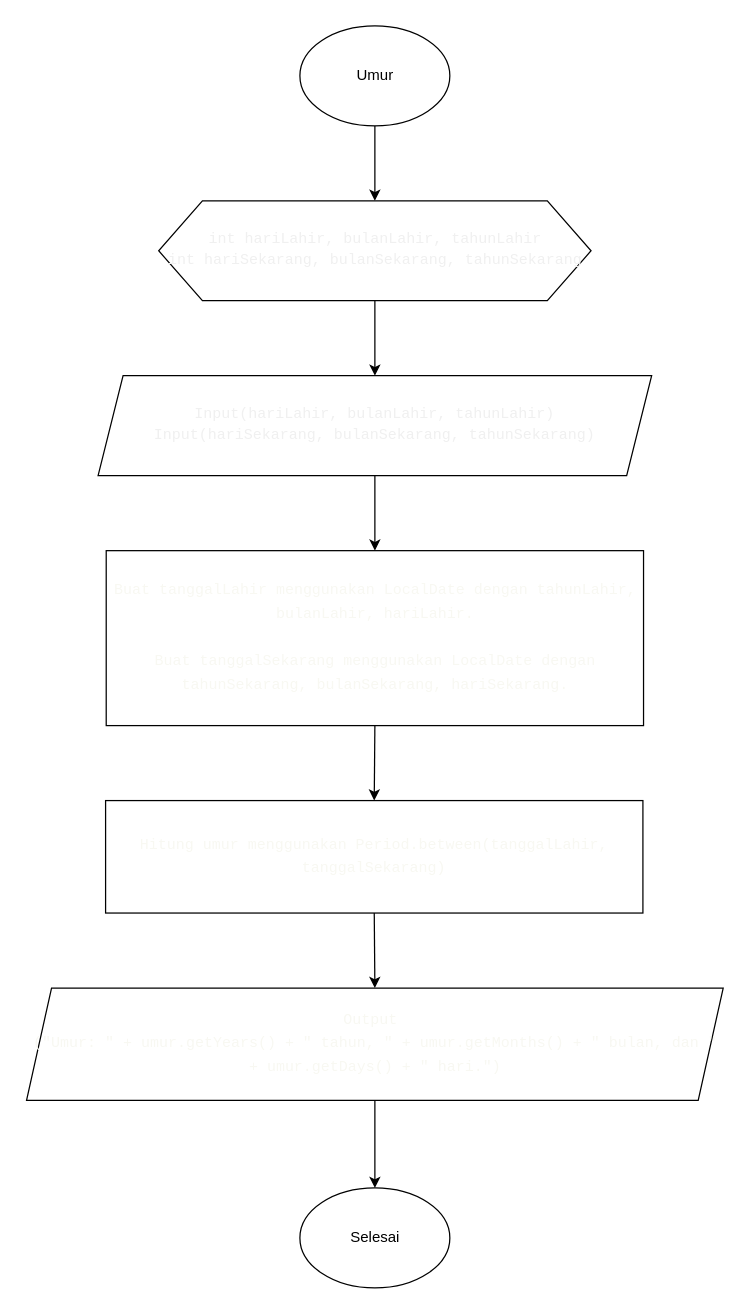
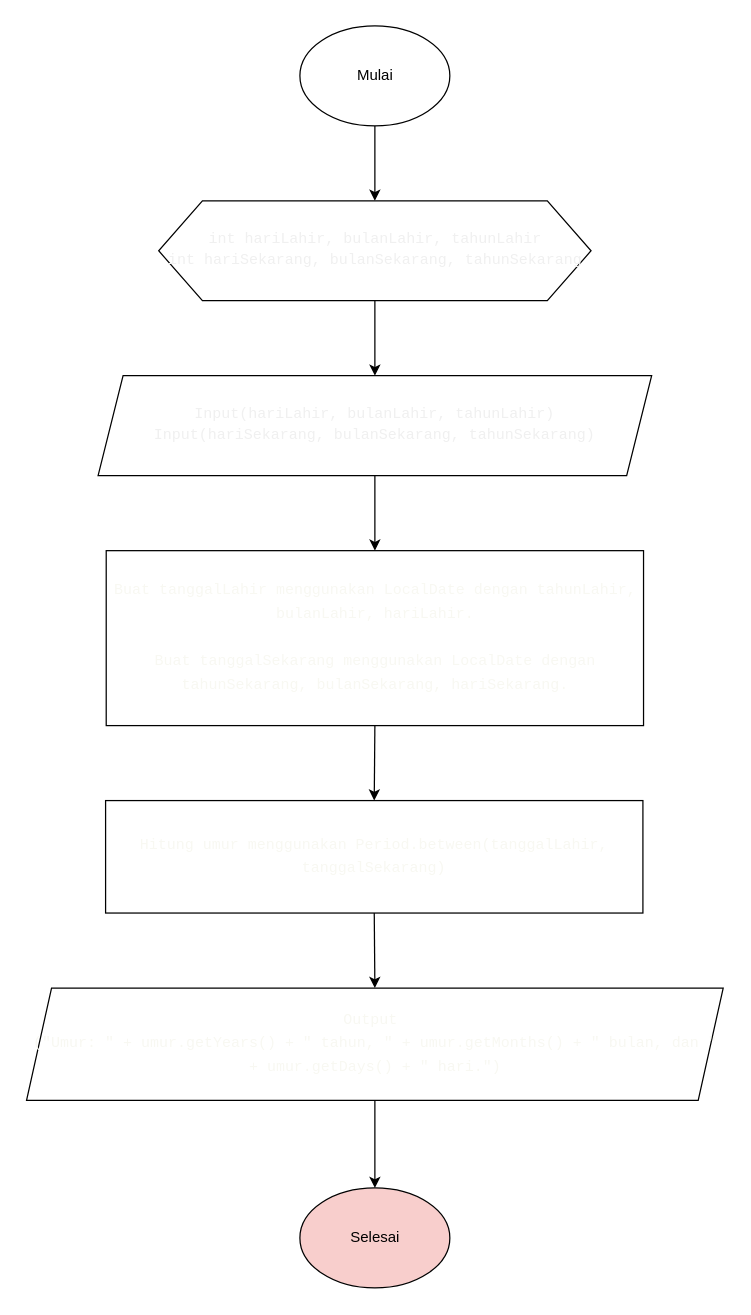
(376, 76) -> (376, 76)
(375, 1238) -> (375, 1238)
